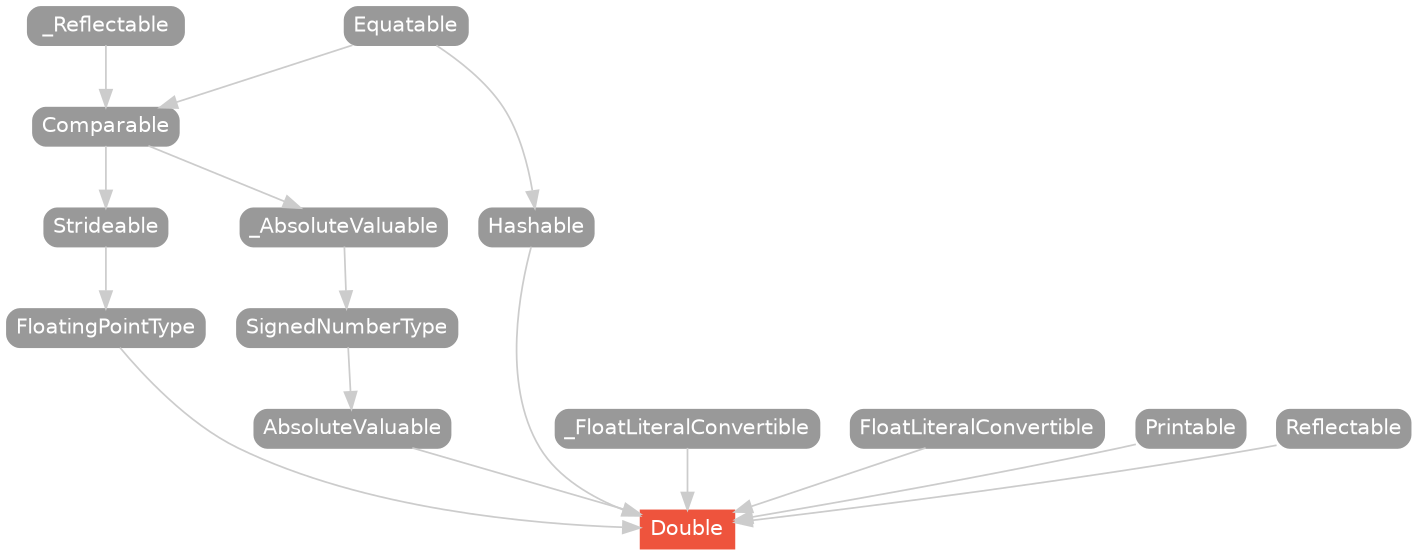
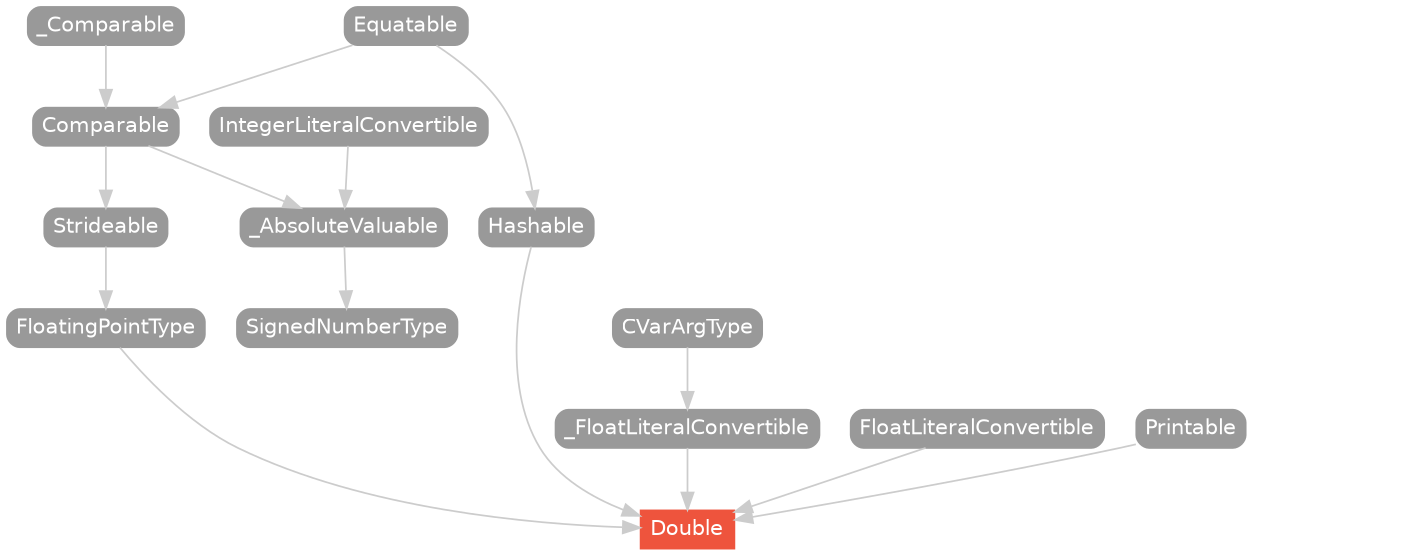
(106, 26) -> (106, 26)
none -> (349, 127)
none -> (688, 328)
(352, 429) -> none
(1344, 429) -> none
